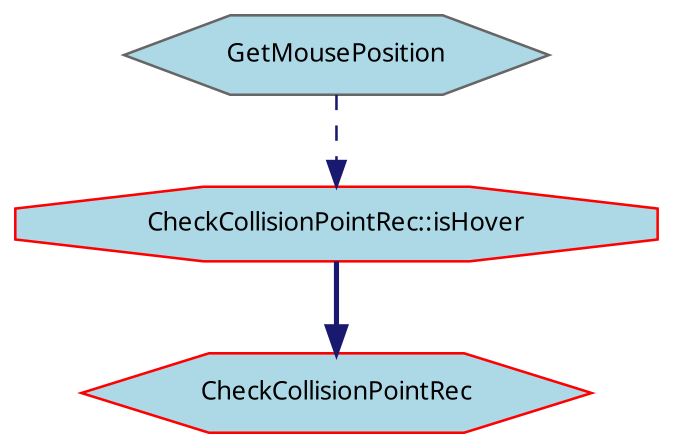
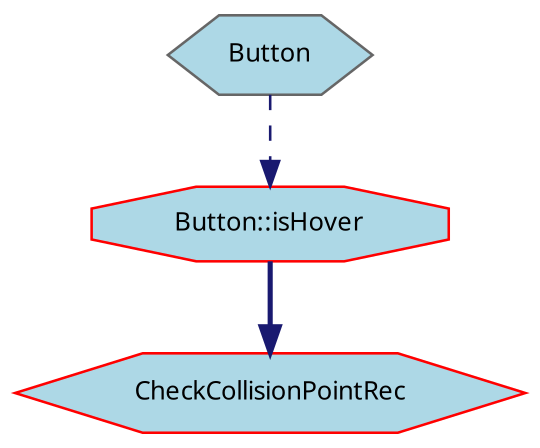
(336, 55) -> (270, 55)
(336, 224) -> (270, 224)
